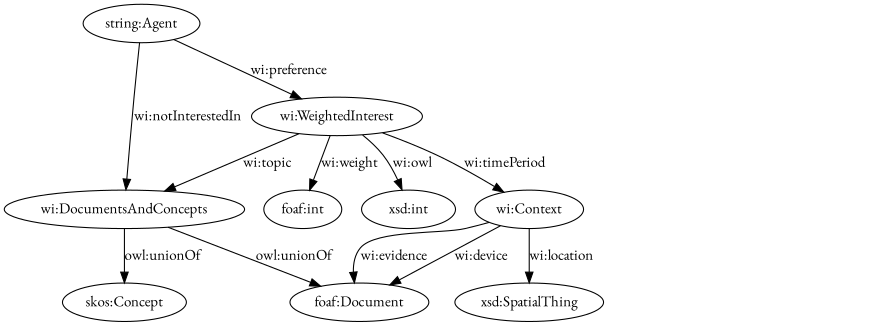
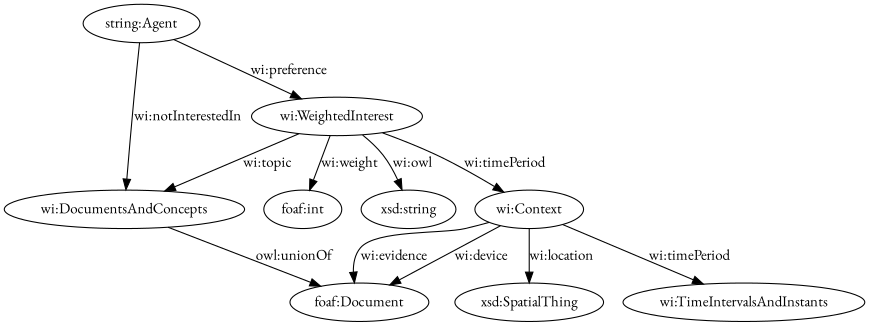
(409, 209) -> (409, 209)
(124, 302) -> none
none -> (744, 302)
